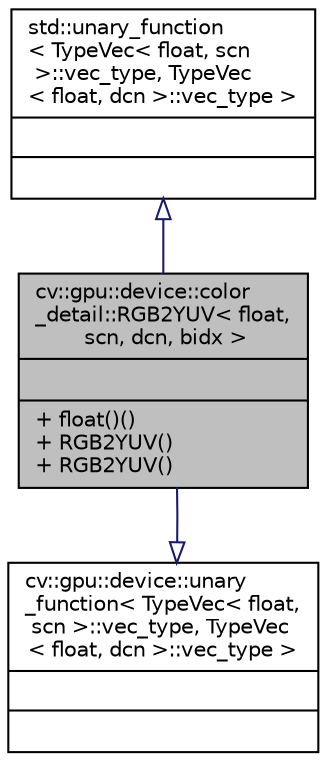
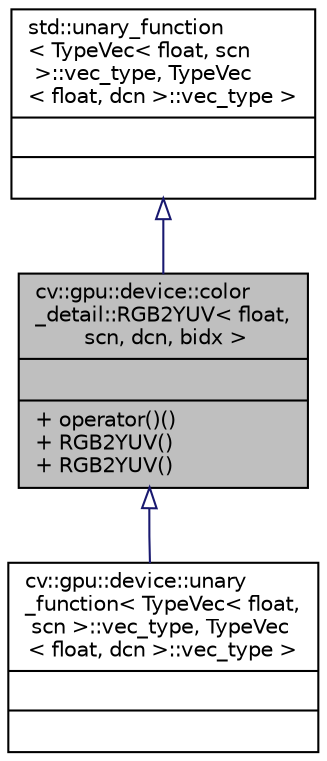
(86, 420) -> (106, 420)
(177, 515) -> (149, 536)
